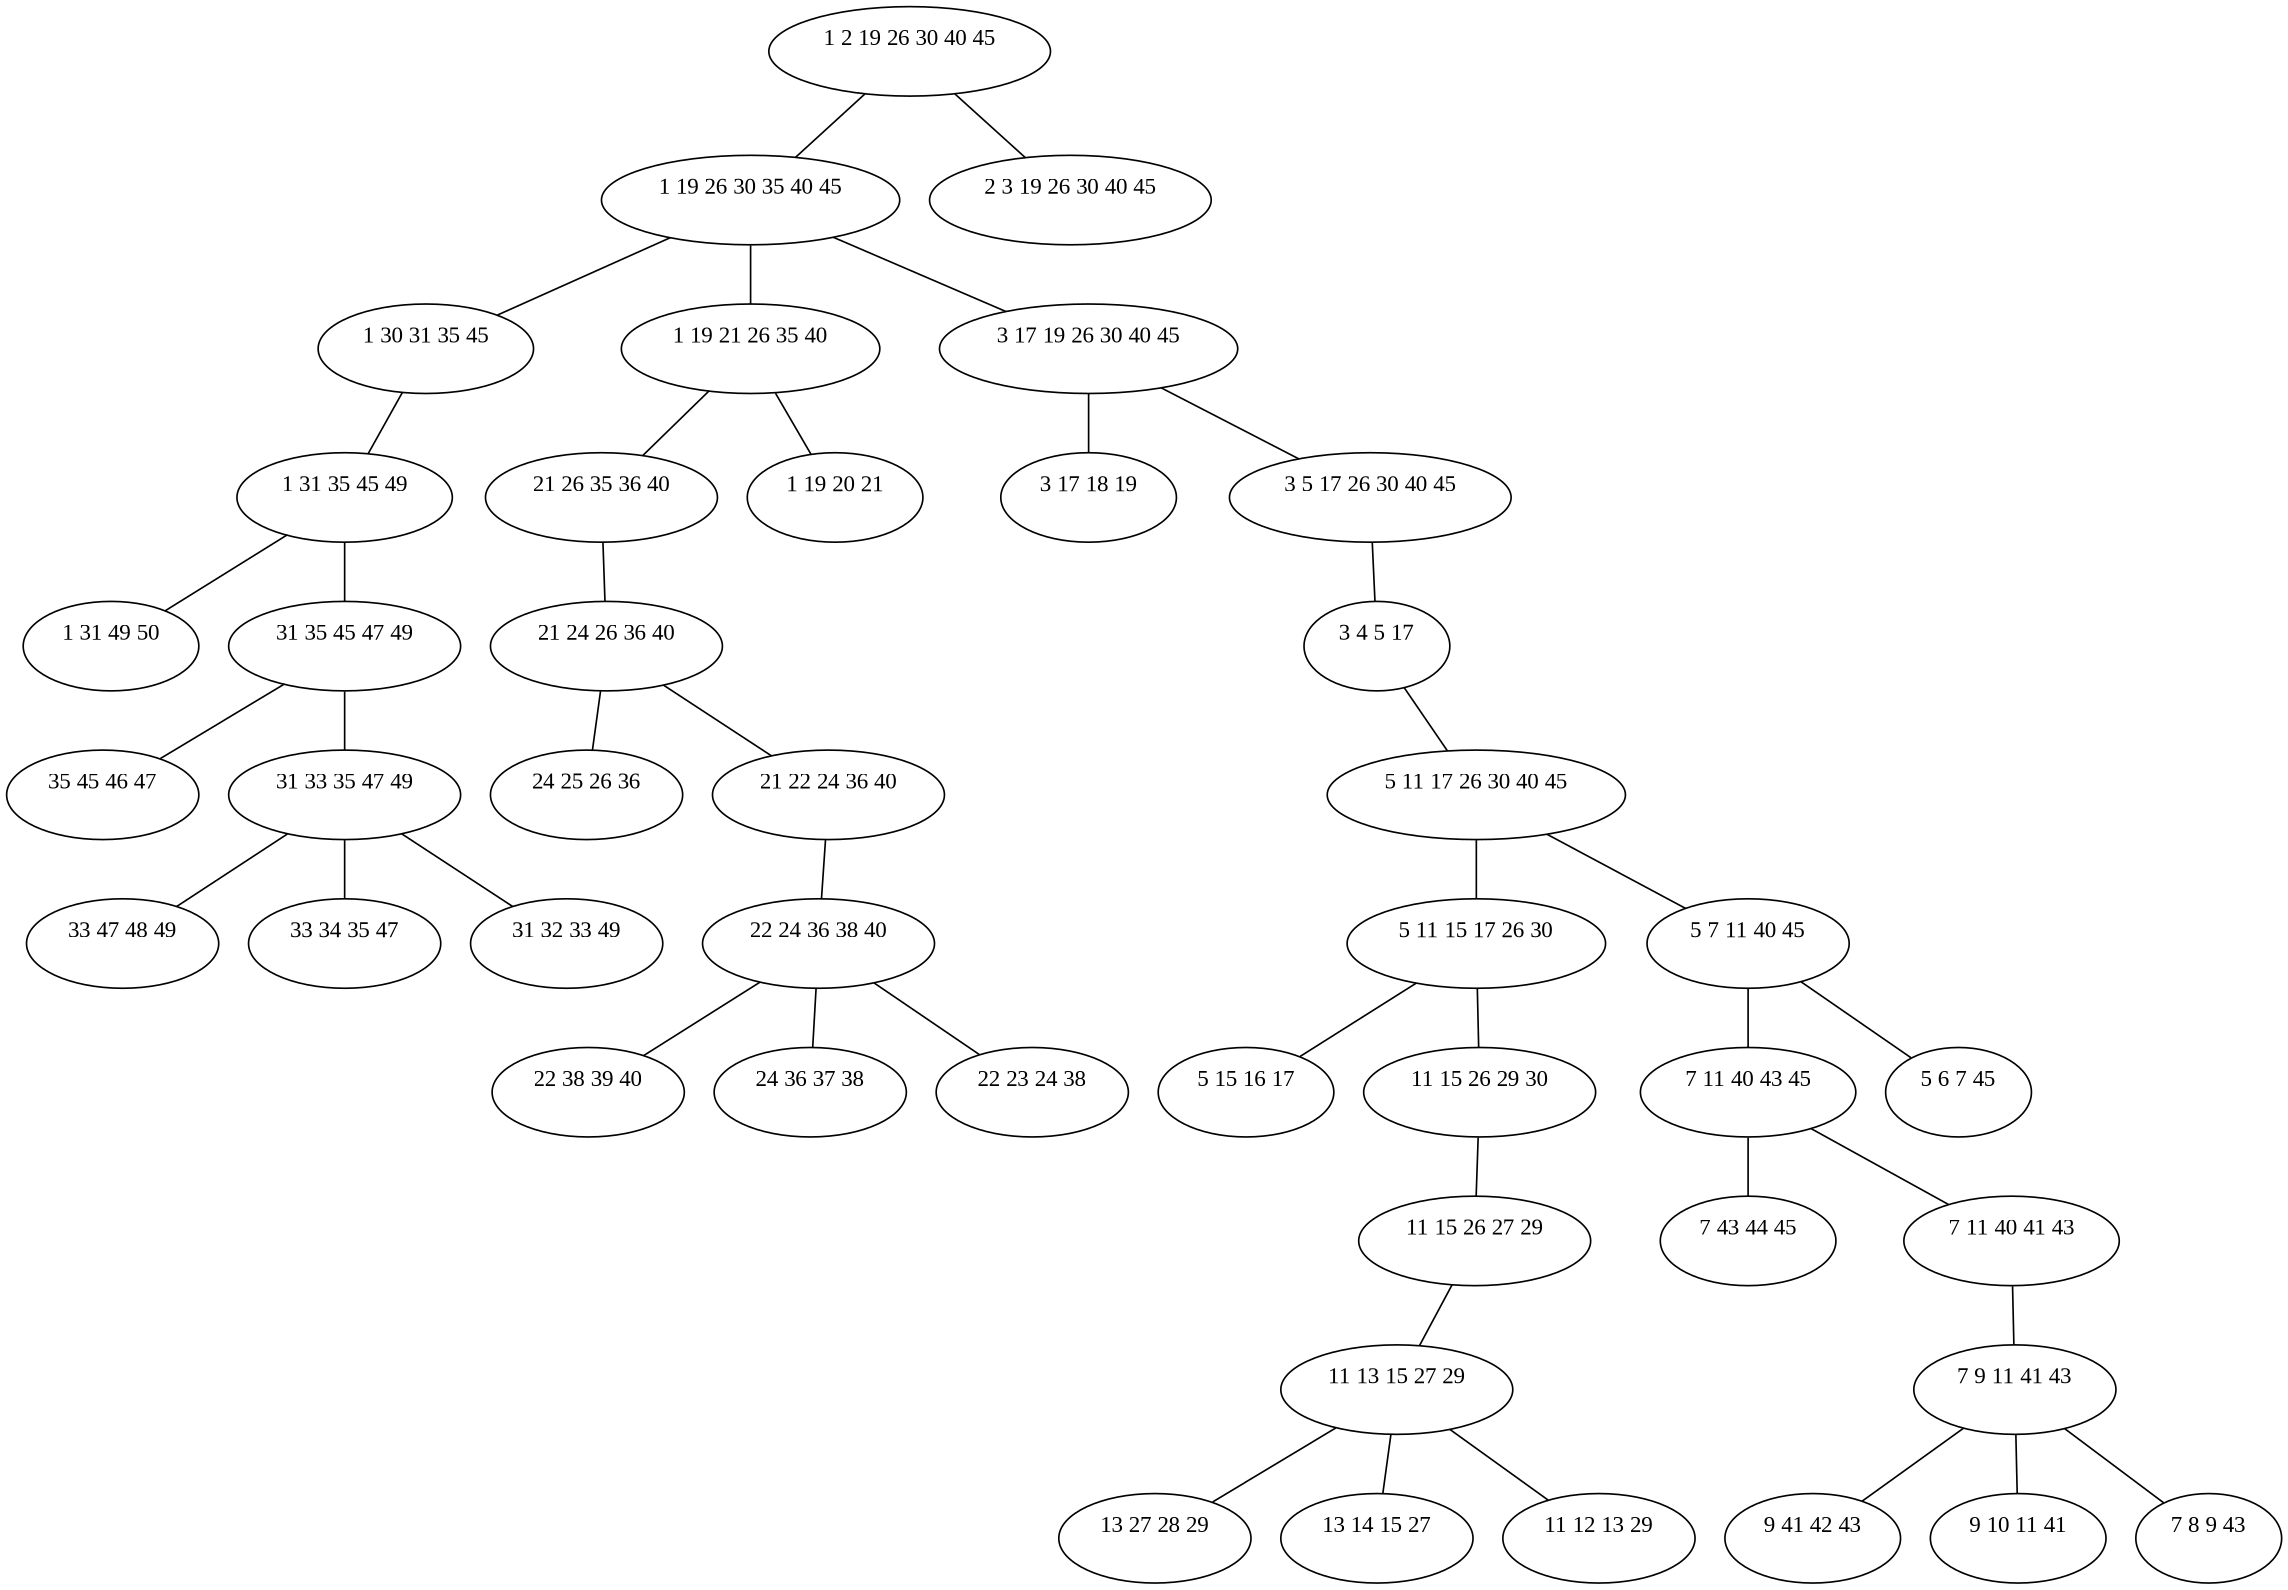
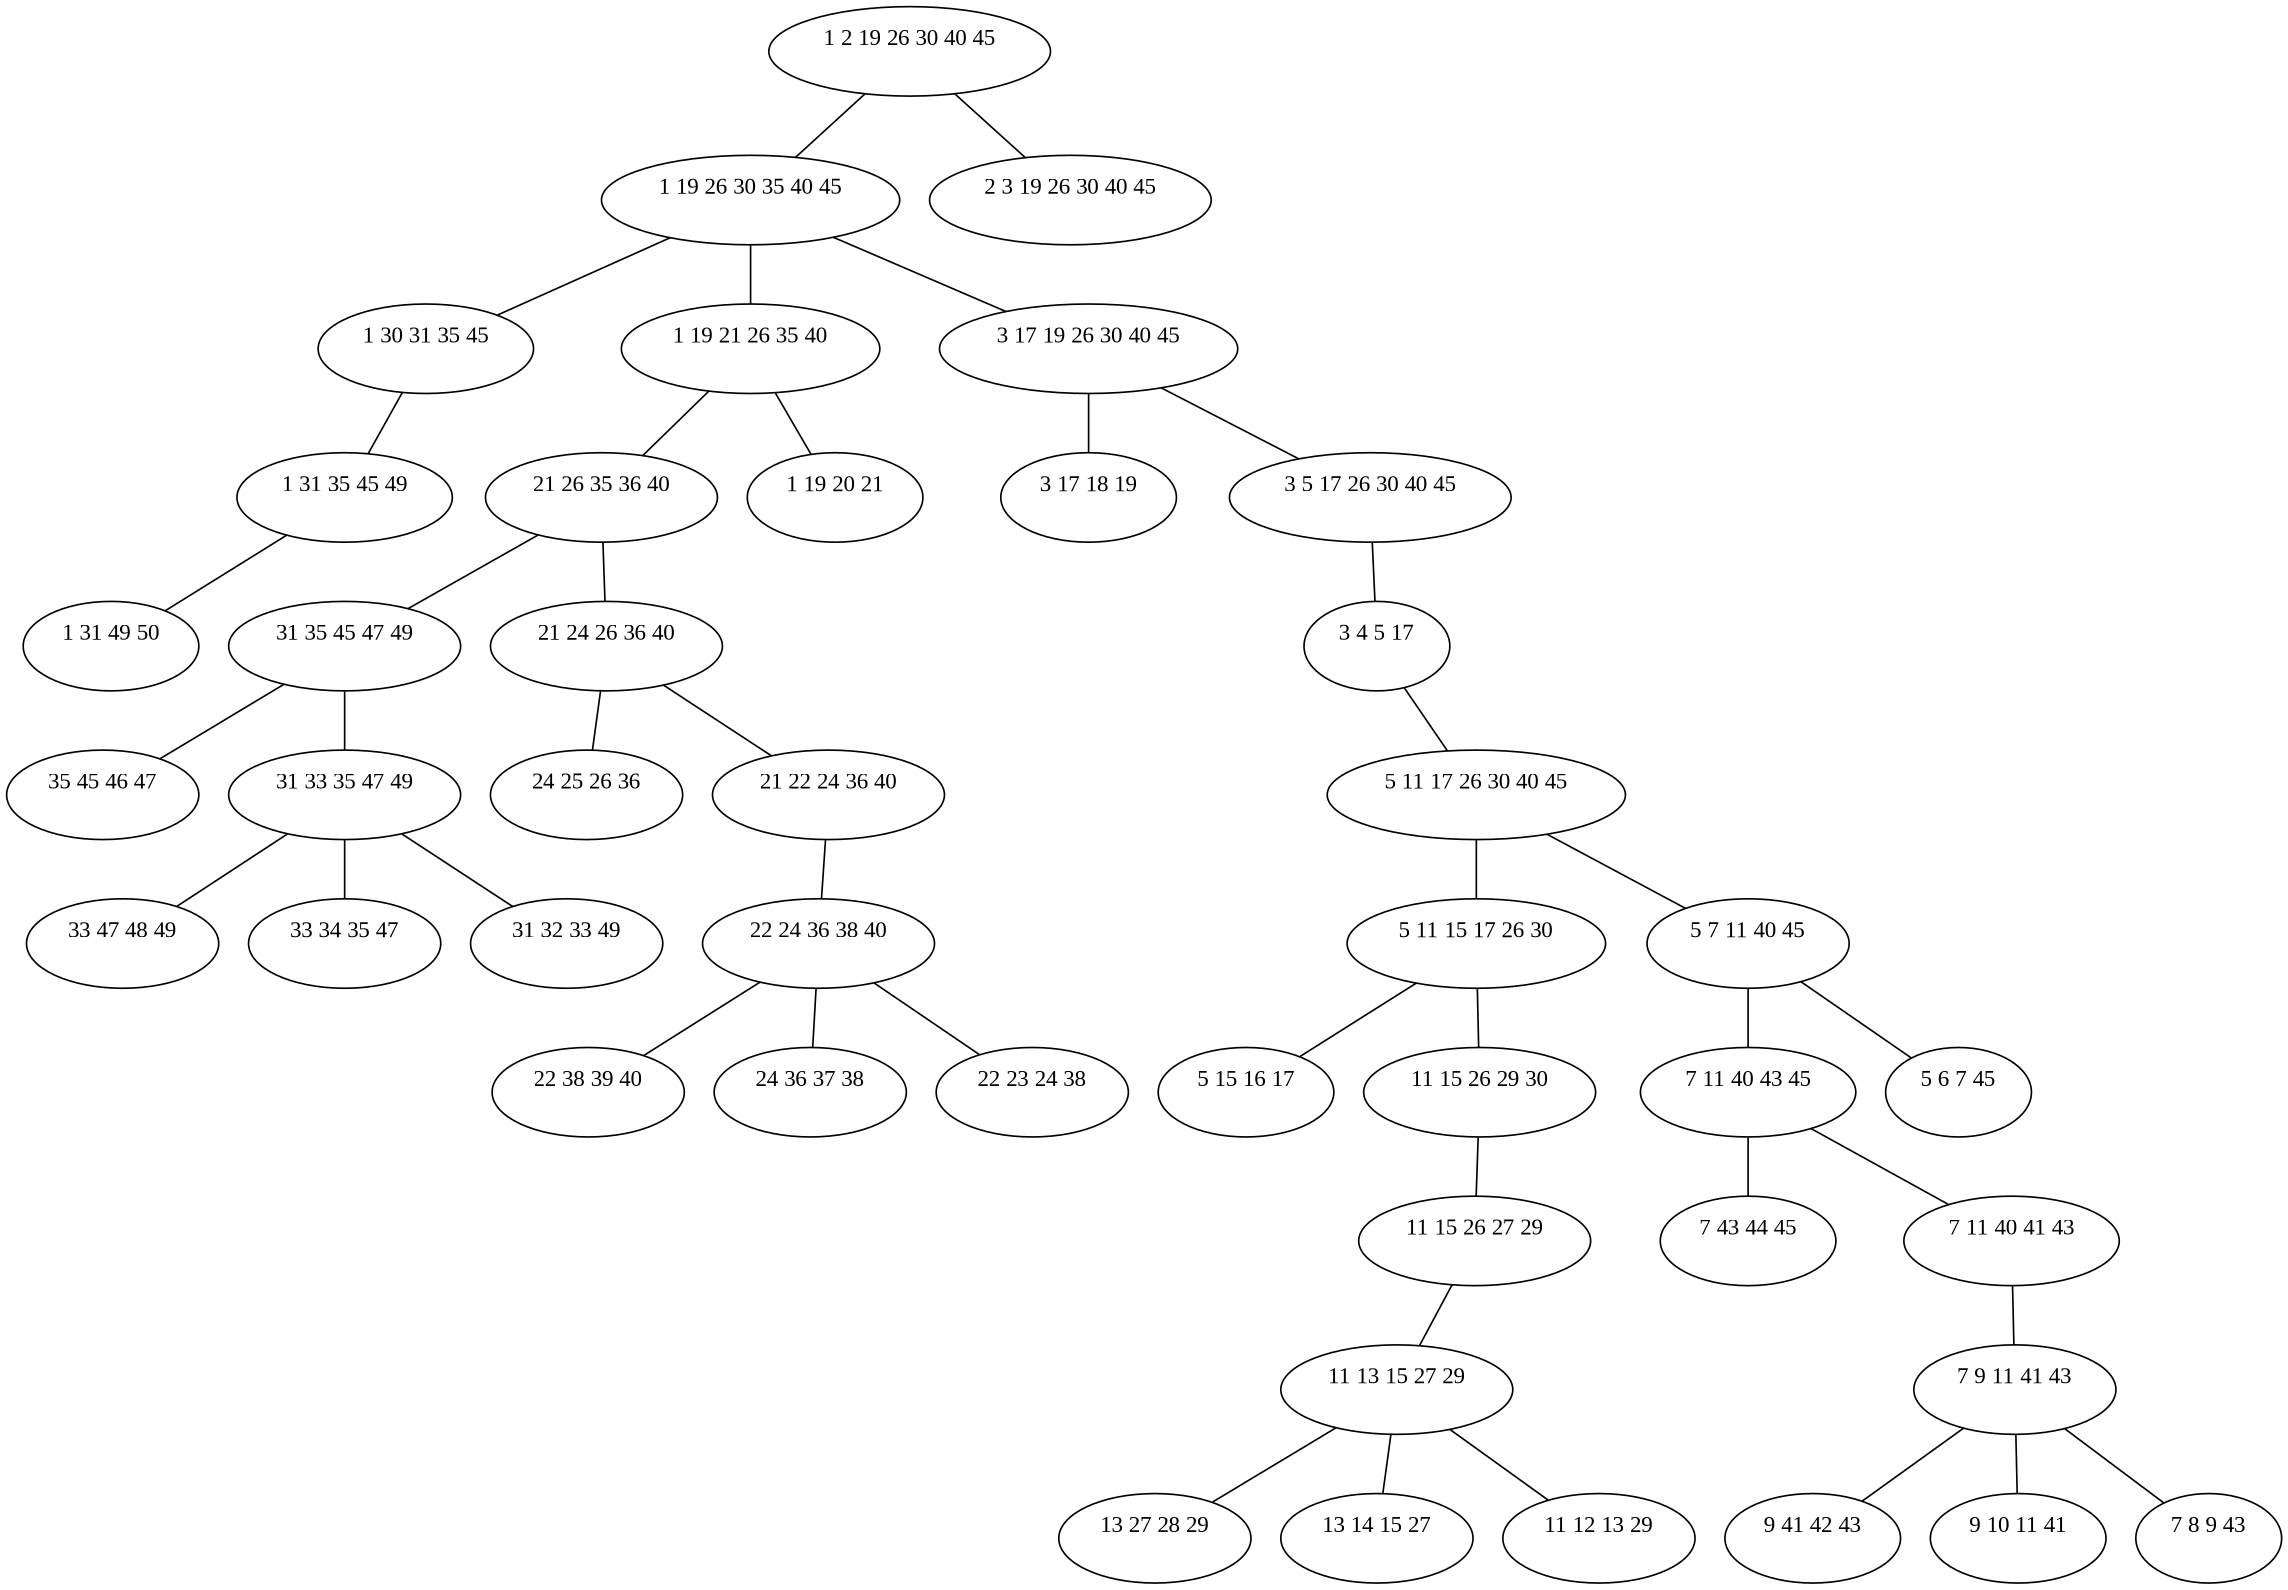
(345, 572) -> (473, 572)
